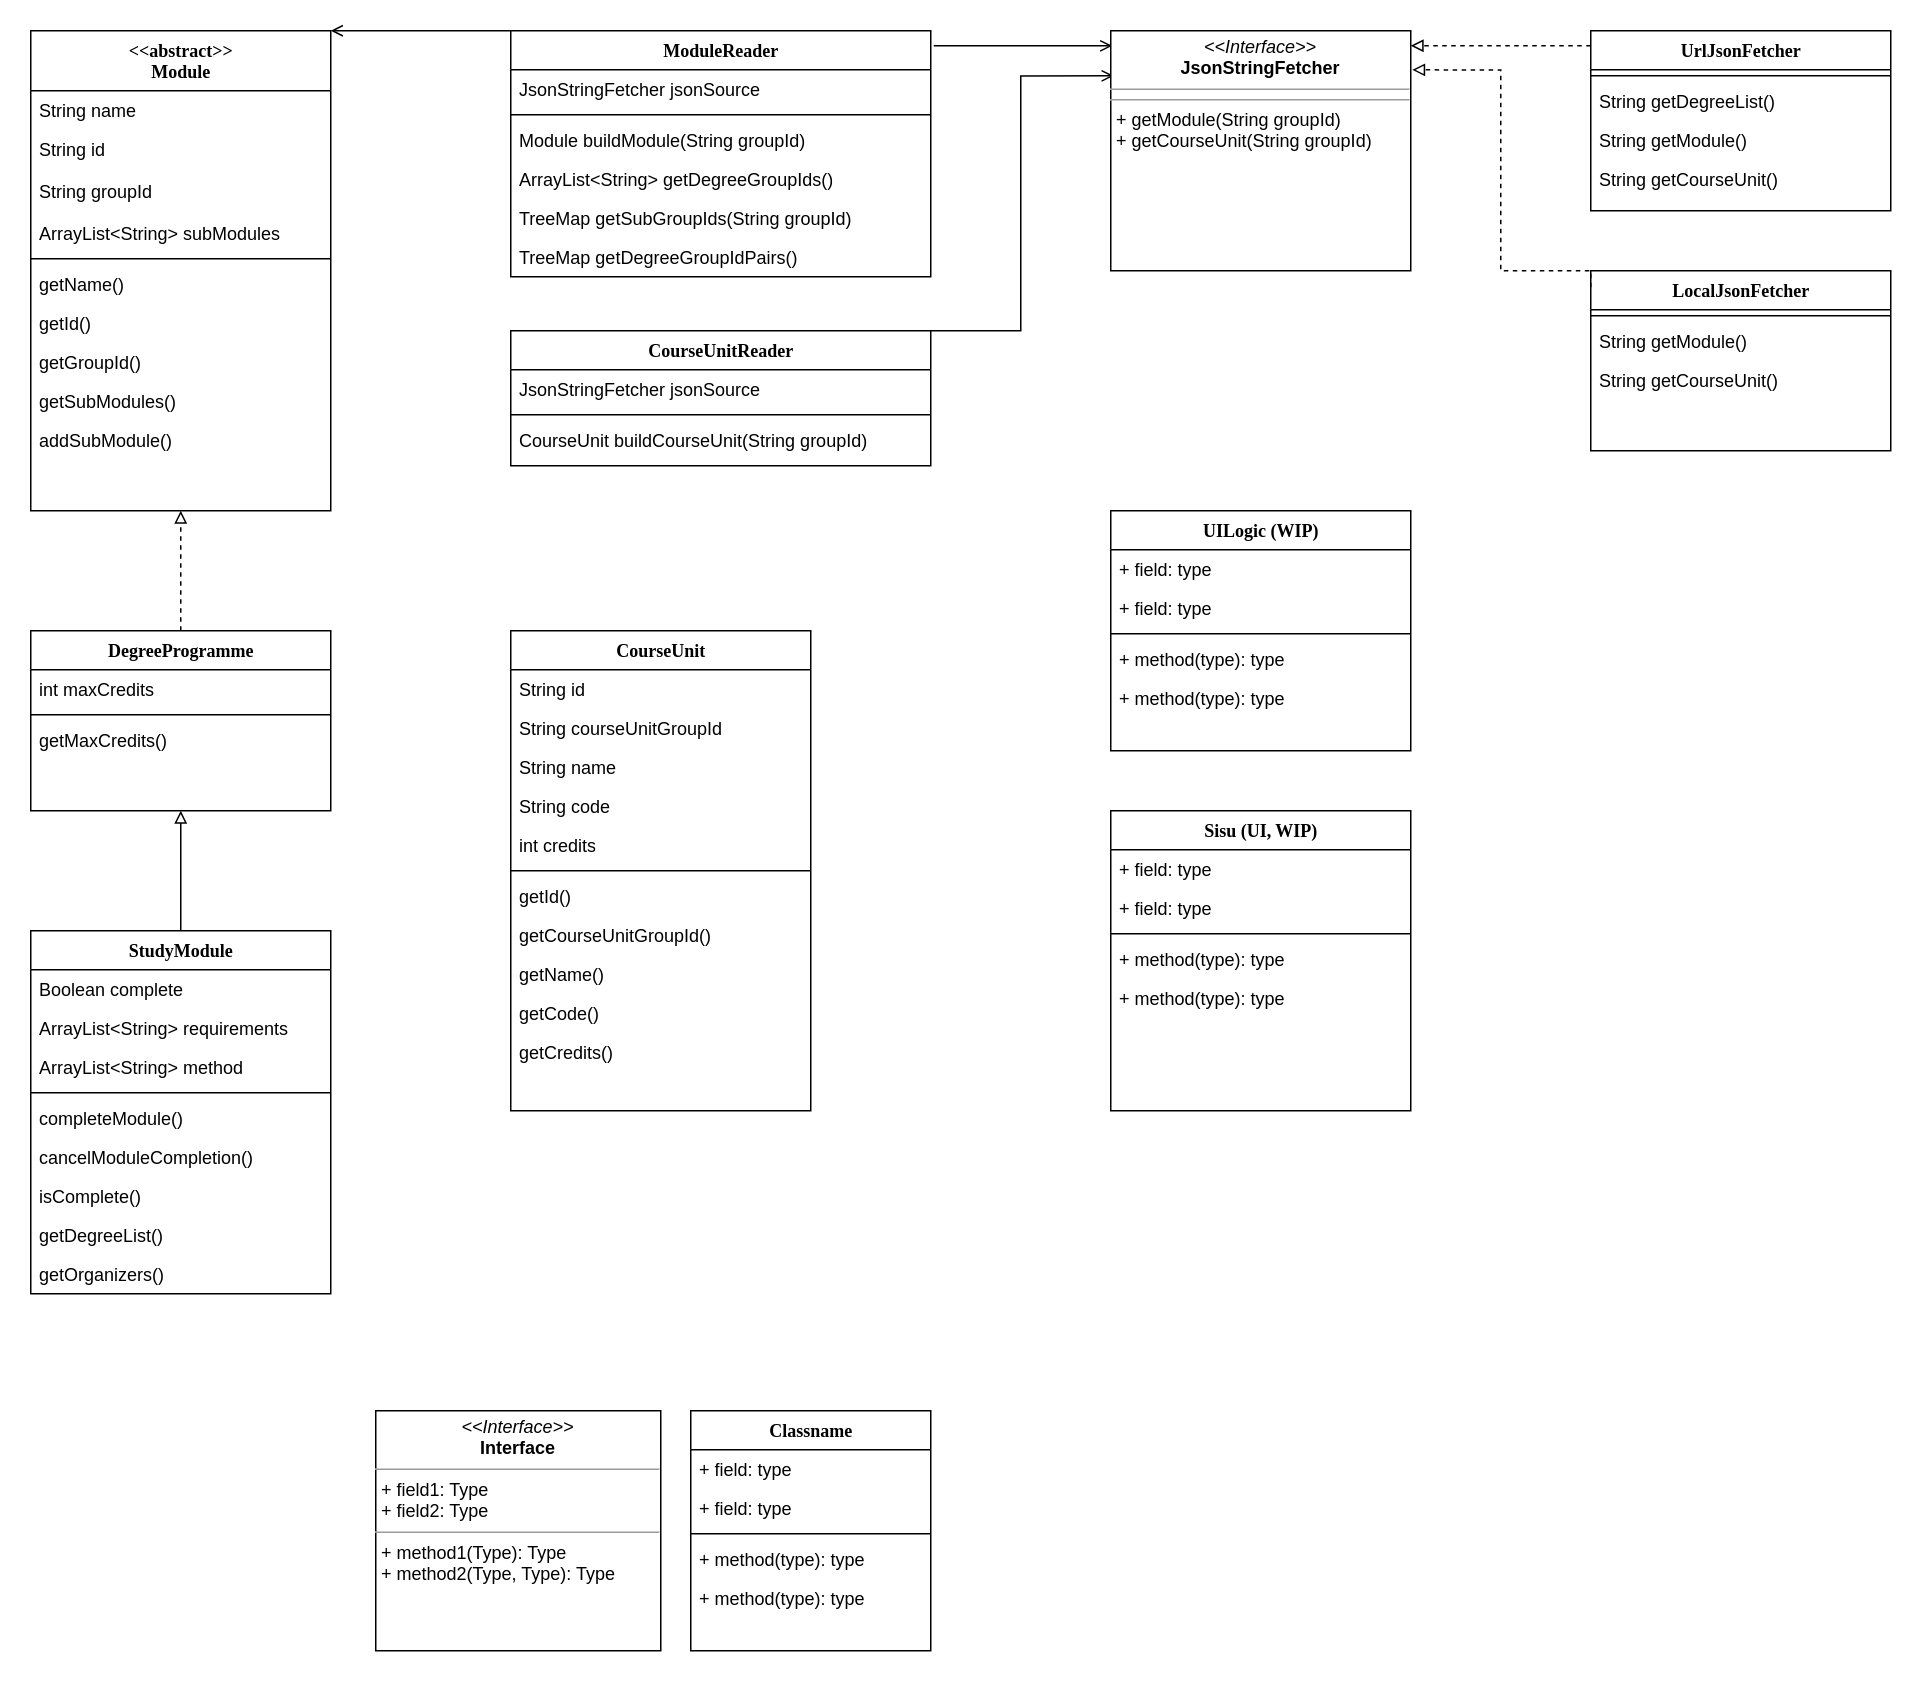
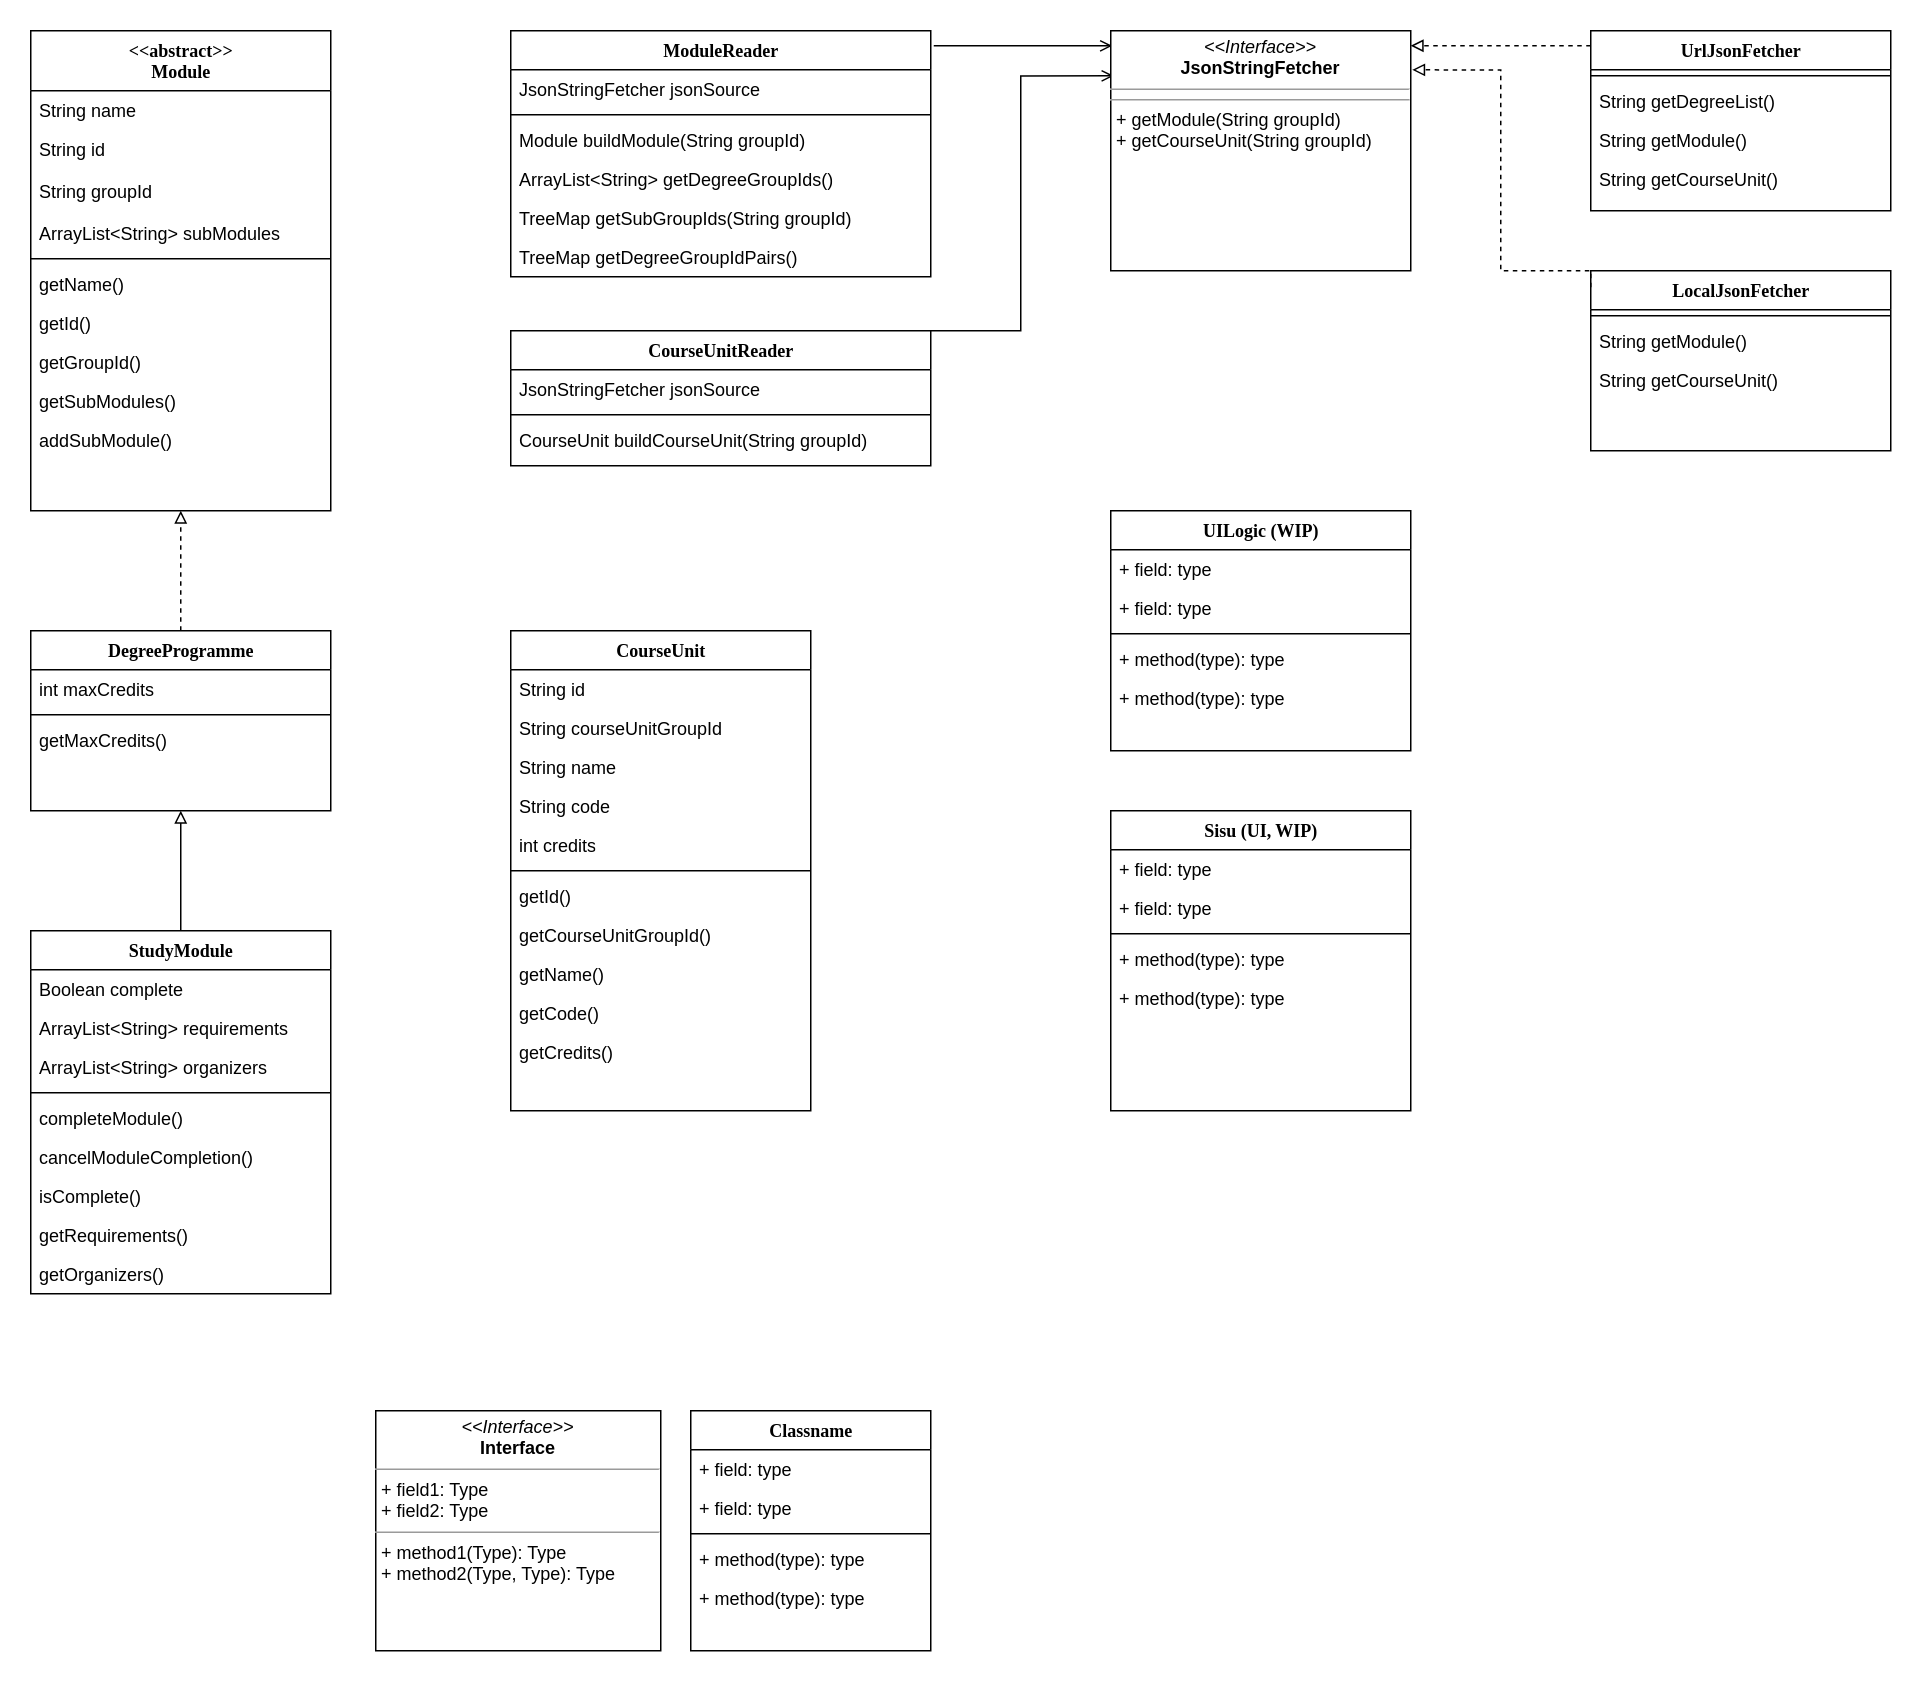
(421, 31) -> none
(154, 1069) -> (172, 1069)
(113, 1237) -> (123, 1237)
